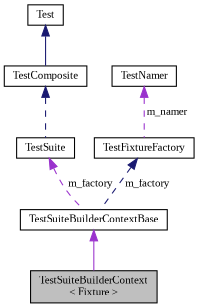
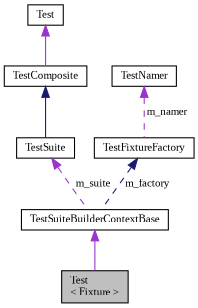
(46, 51) -> (46, 51)
(46, 118) -> (46, 118)
(90, 184) -> (92, 184)
(94, 287) -> (95, 287)
